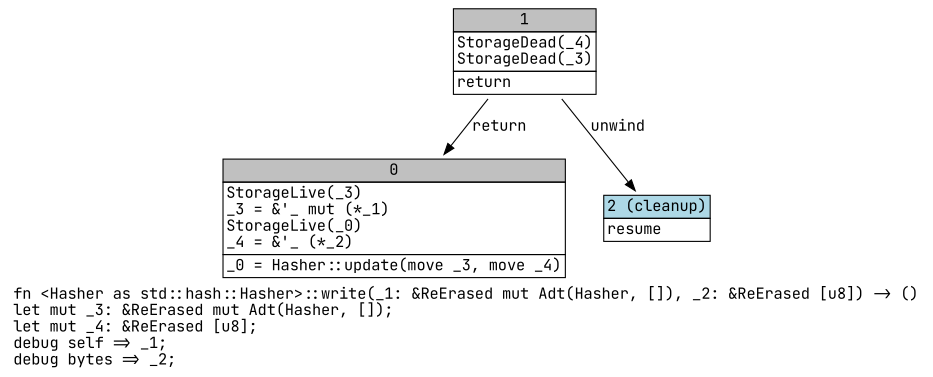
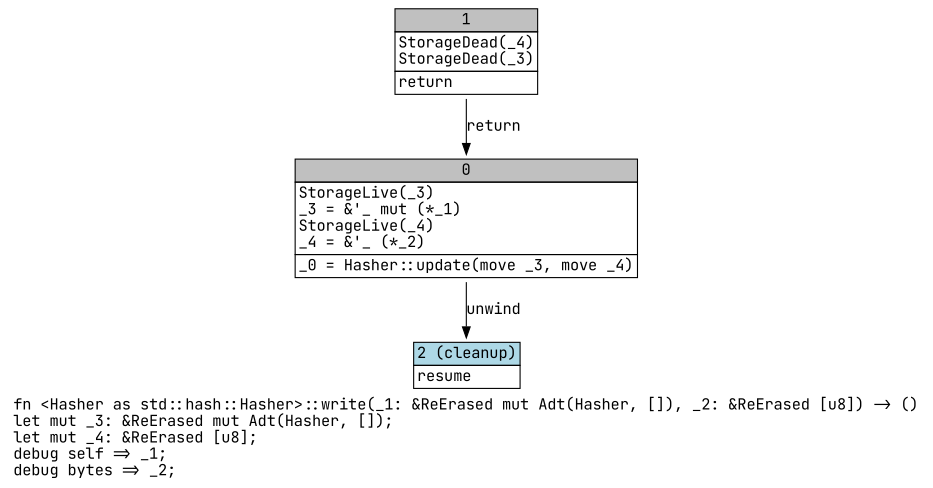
(595, 140) -> (466, 304)
(294, 226) -> (366, 226)
